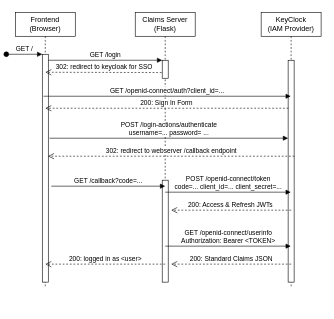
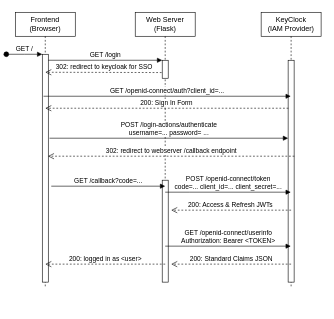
(165, 24) -> (165, 24)
